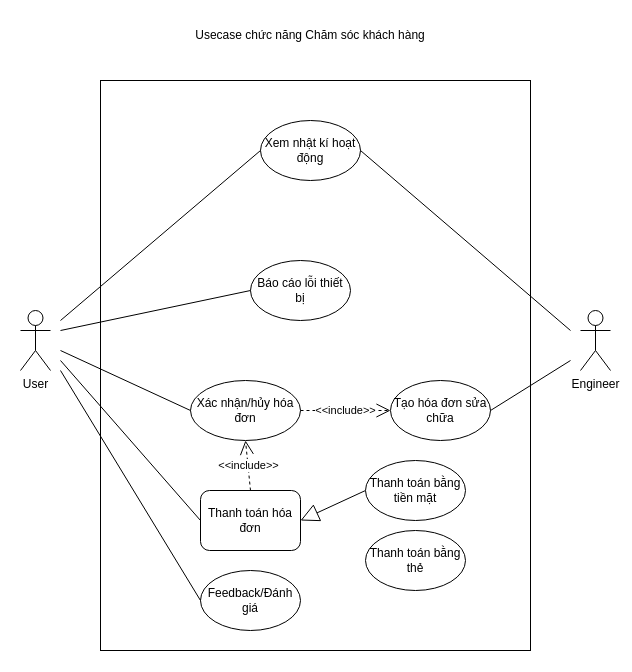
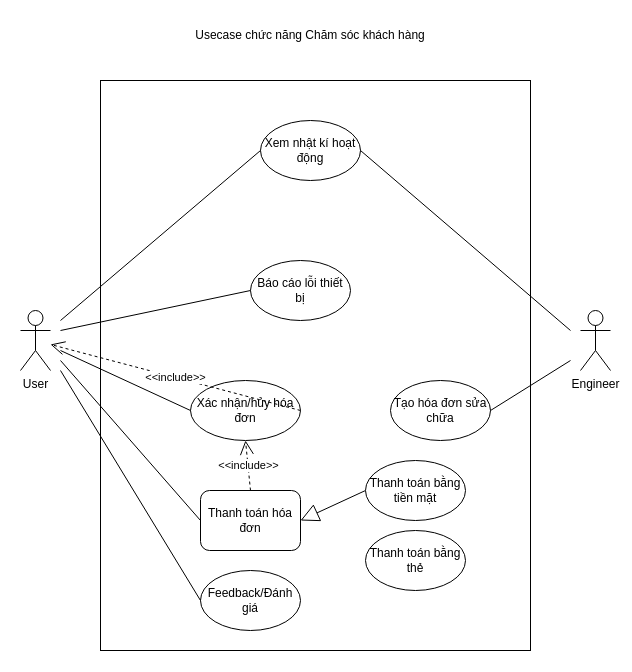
(344, 411) -> (177, 378)
